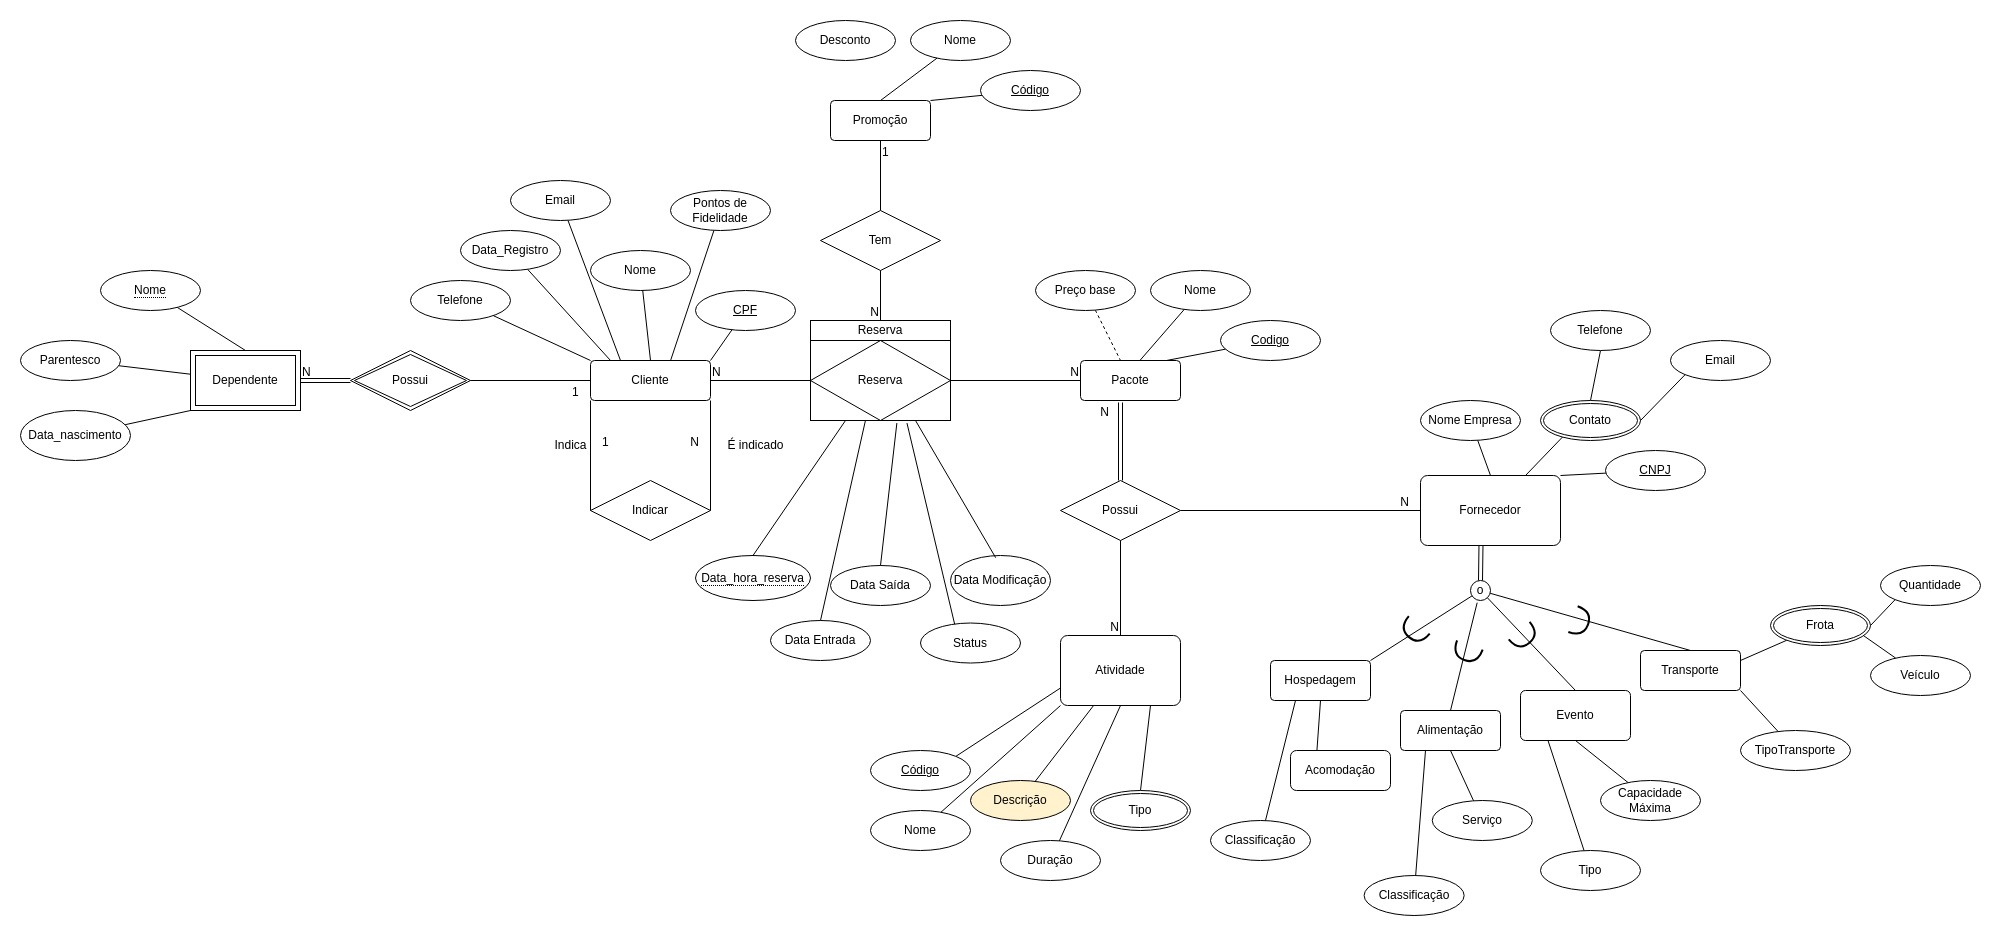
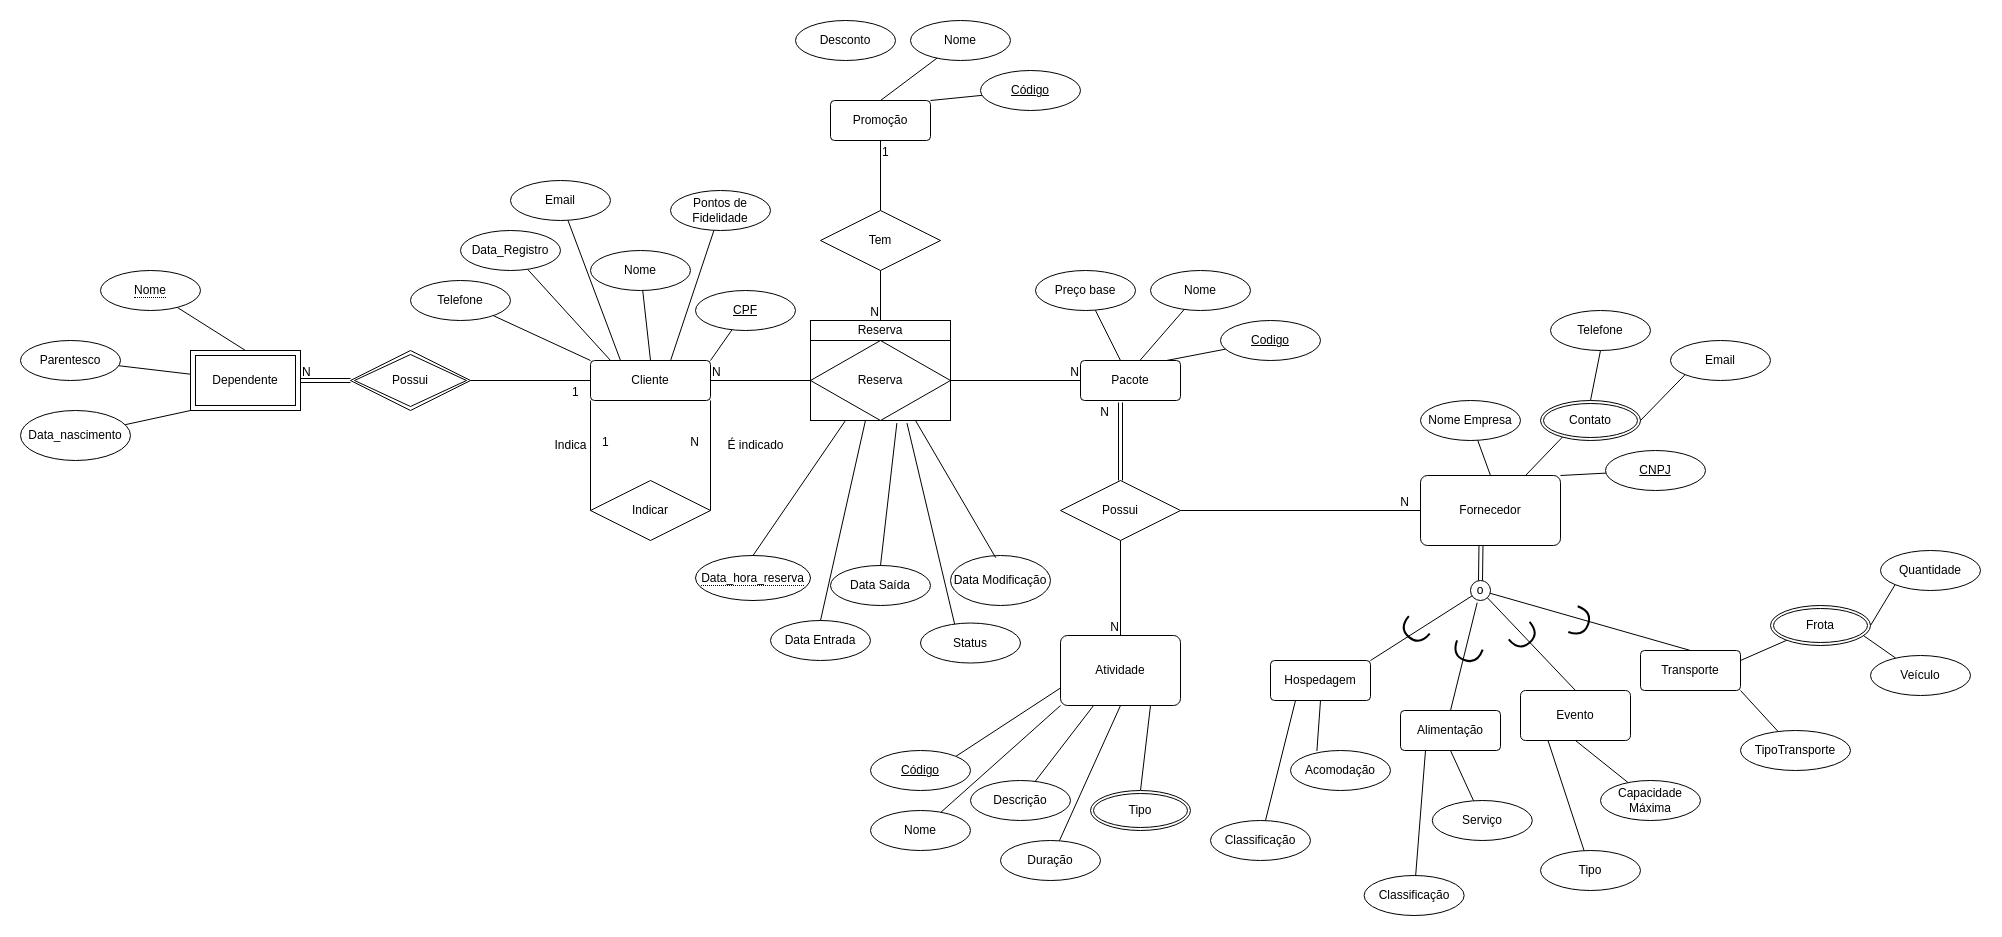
(1107, 334) -> (1107, 334)
(1931, 586) -> (1931, 571)
(1341, 771) -> (1341, 771)
(1021, 801) -> (1021, 801)
